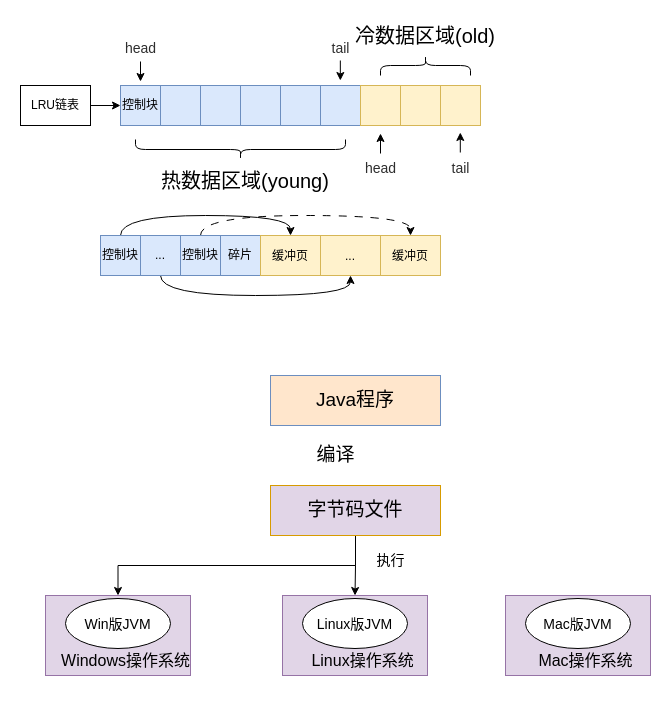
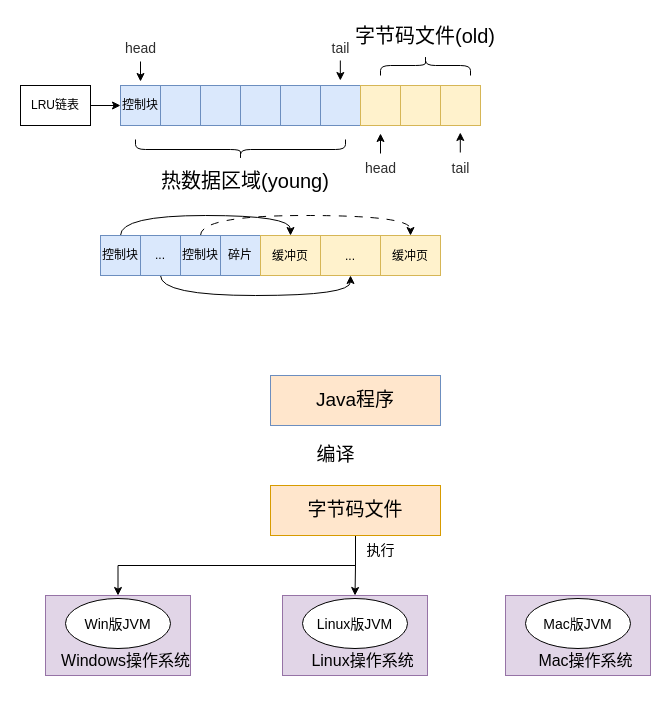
(426, 36) -> (426, 36)
(356, 511) -> (356, 511)
(391, 561) -> (381, 551)
